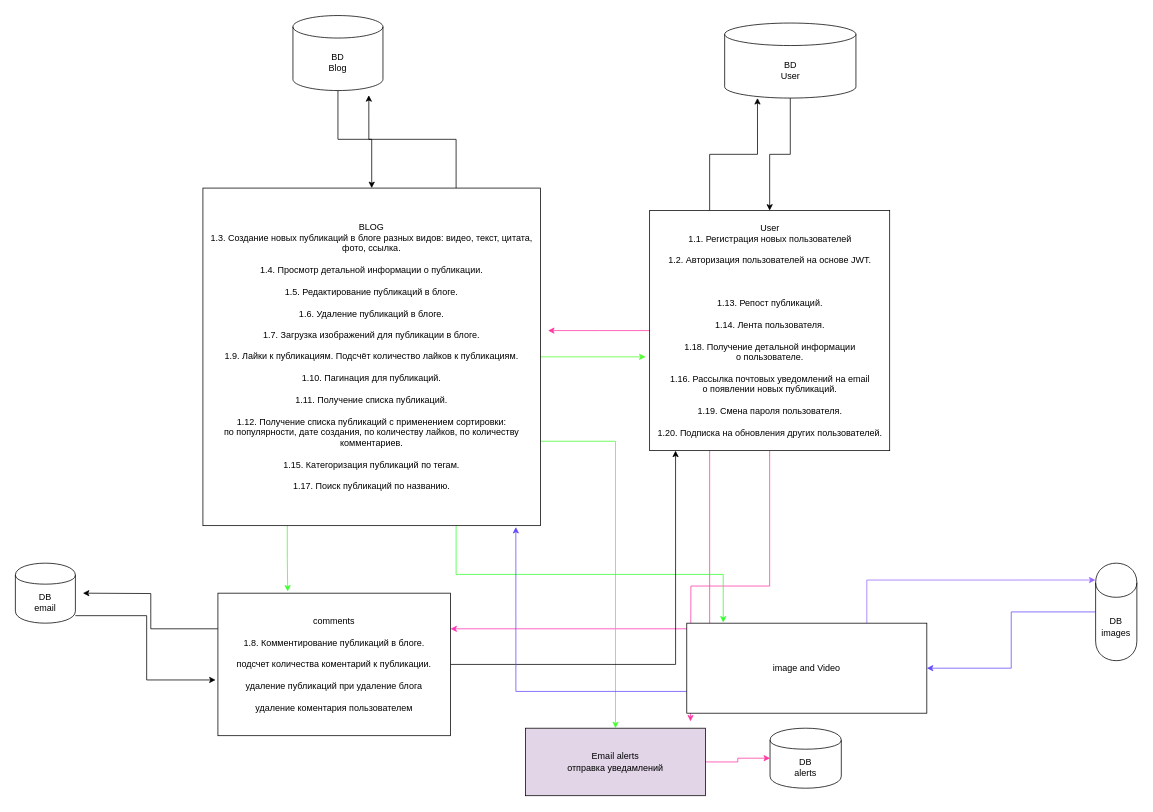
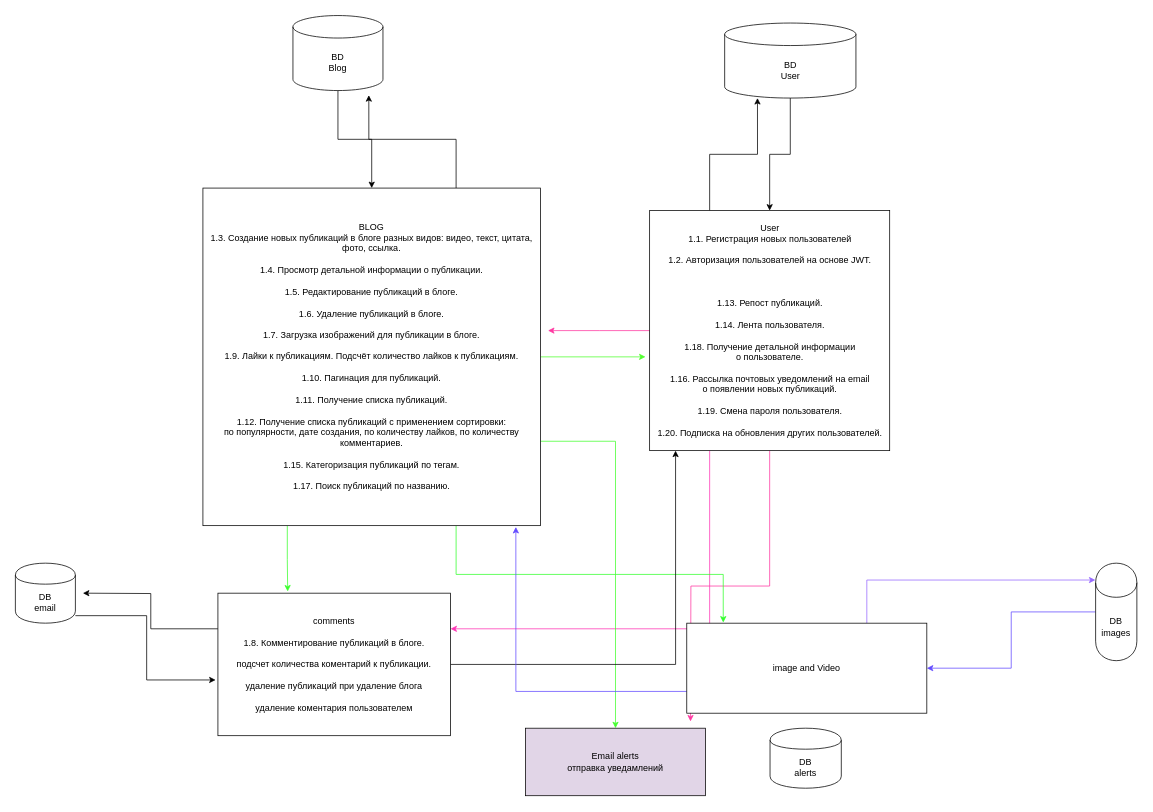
(748, 758) -> none
